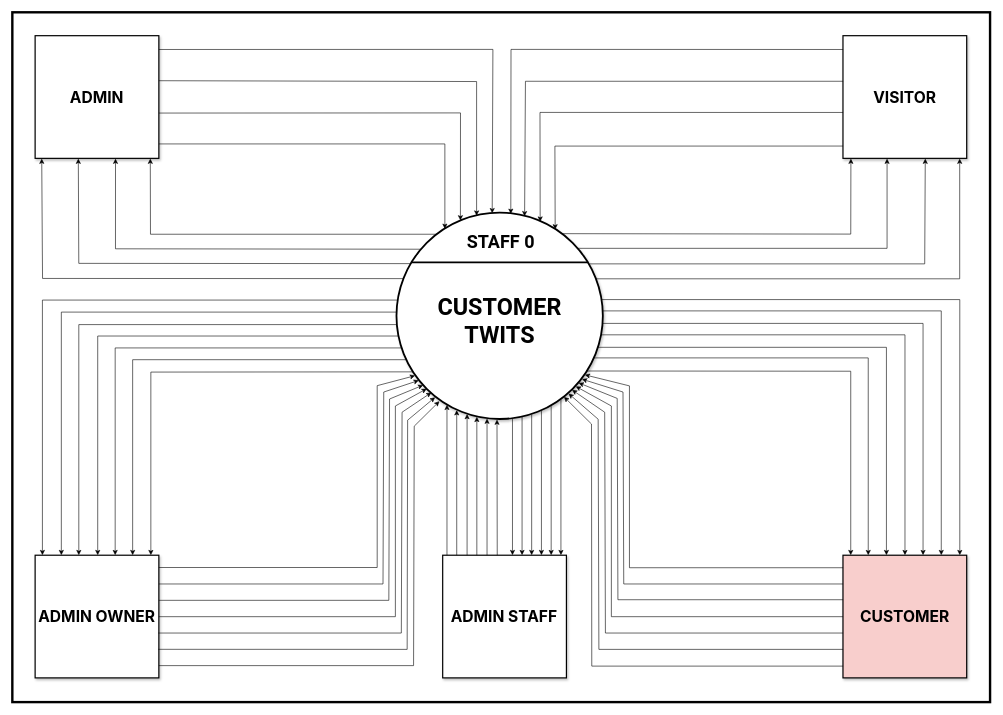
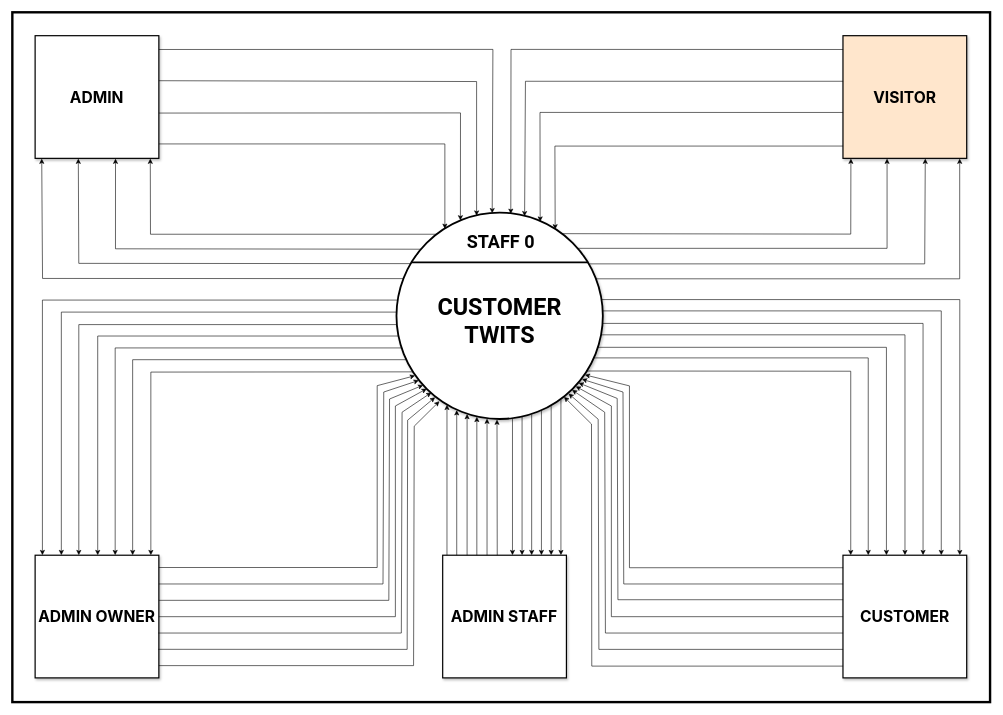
(905, 97) -> (905, 97)
(905, 617) -> (905, 617)
